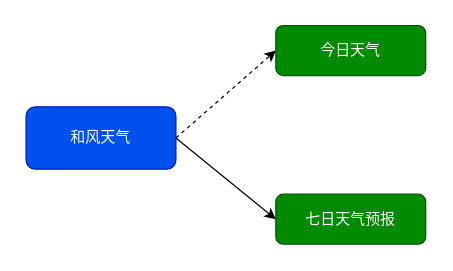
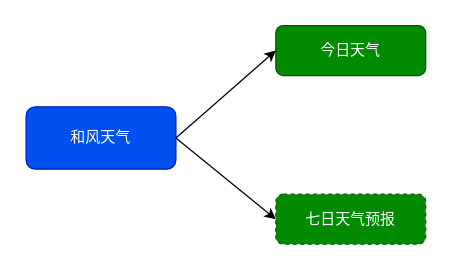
(222, 98) -> (222, 98)
(351, 219) -> (351, 219)
